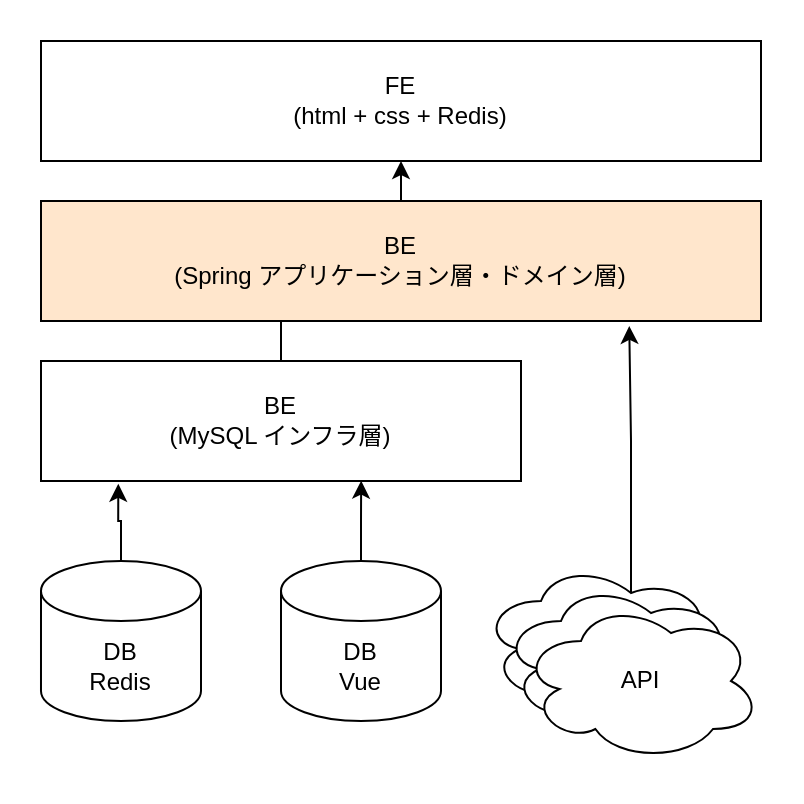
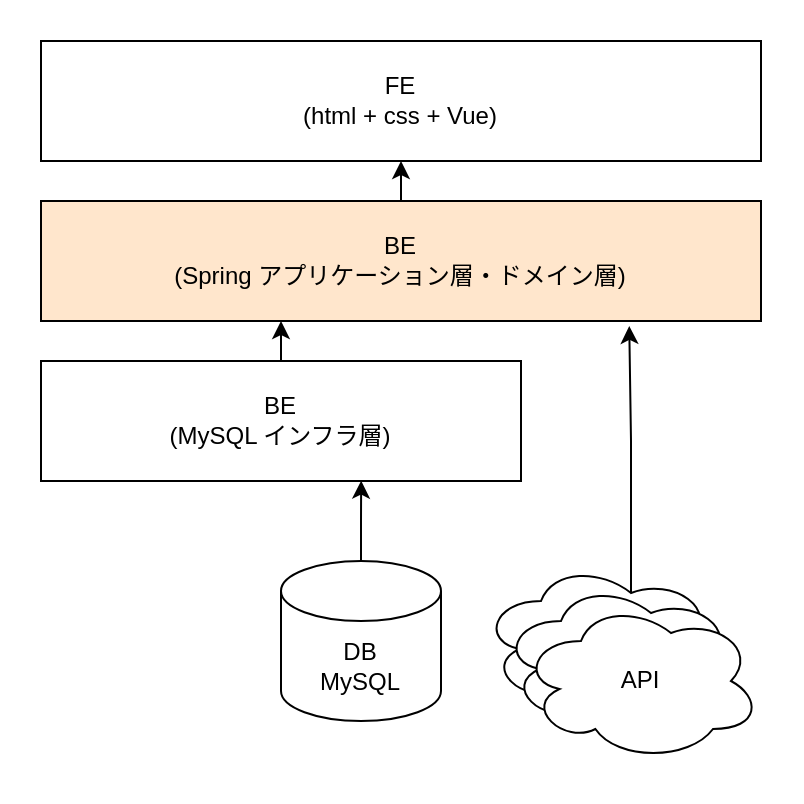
(401, 101) -> (401, 101)
(281, 330) -> (281, 336)
(121, 528) -> none
(121, 641) -> none
(361, 667) -> (361, 667)
